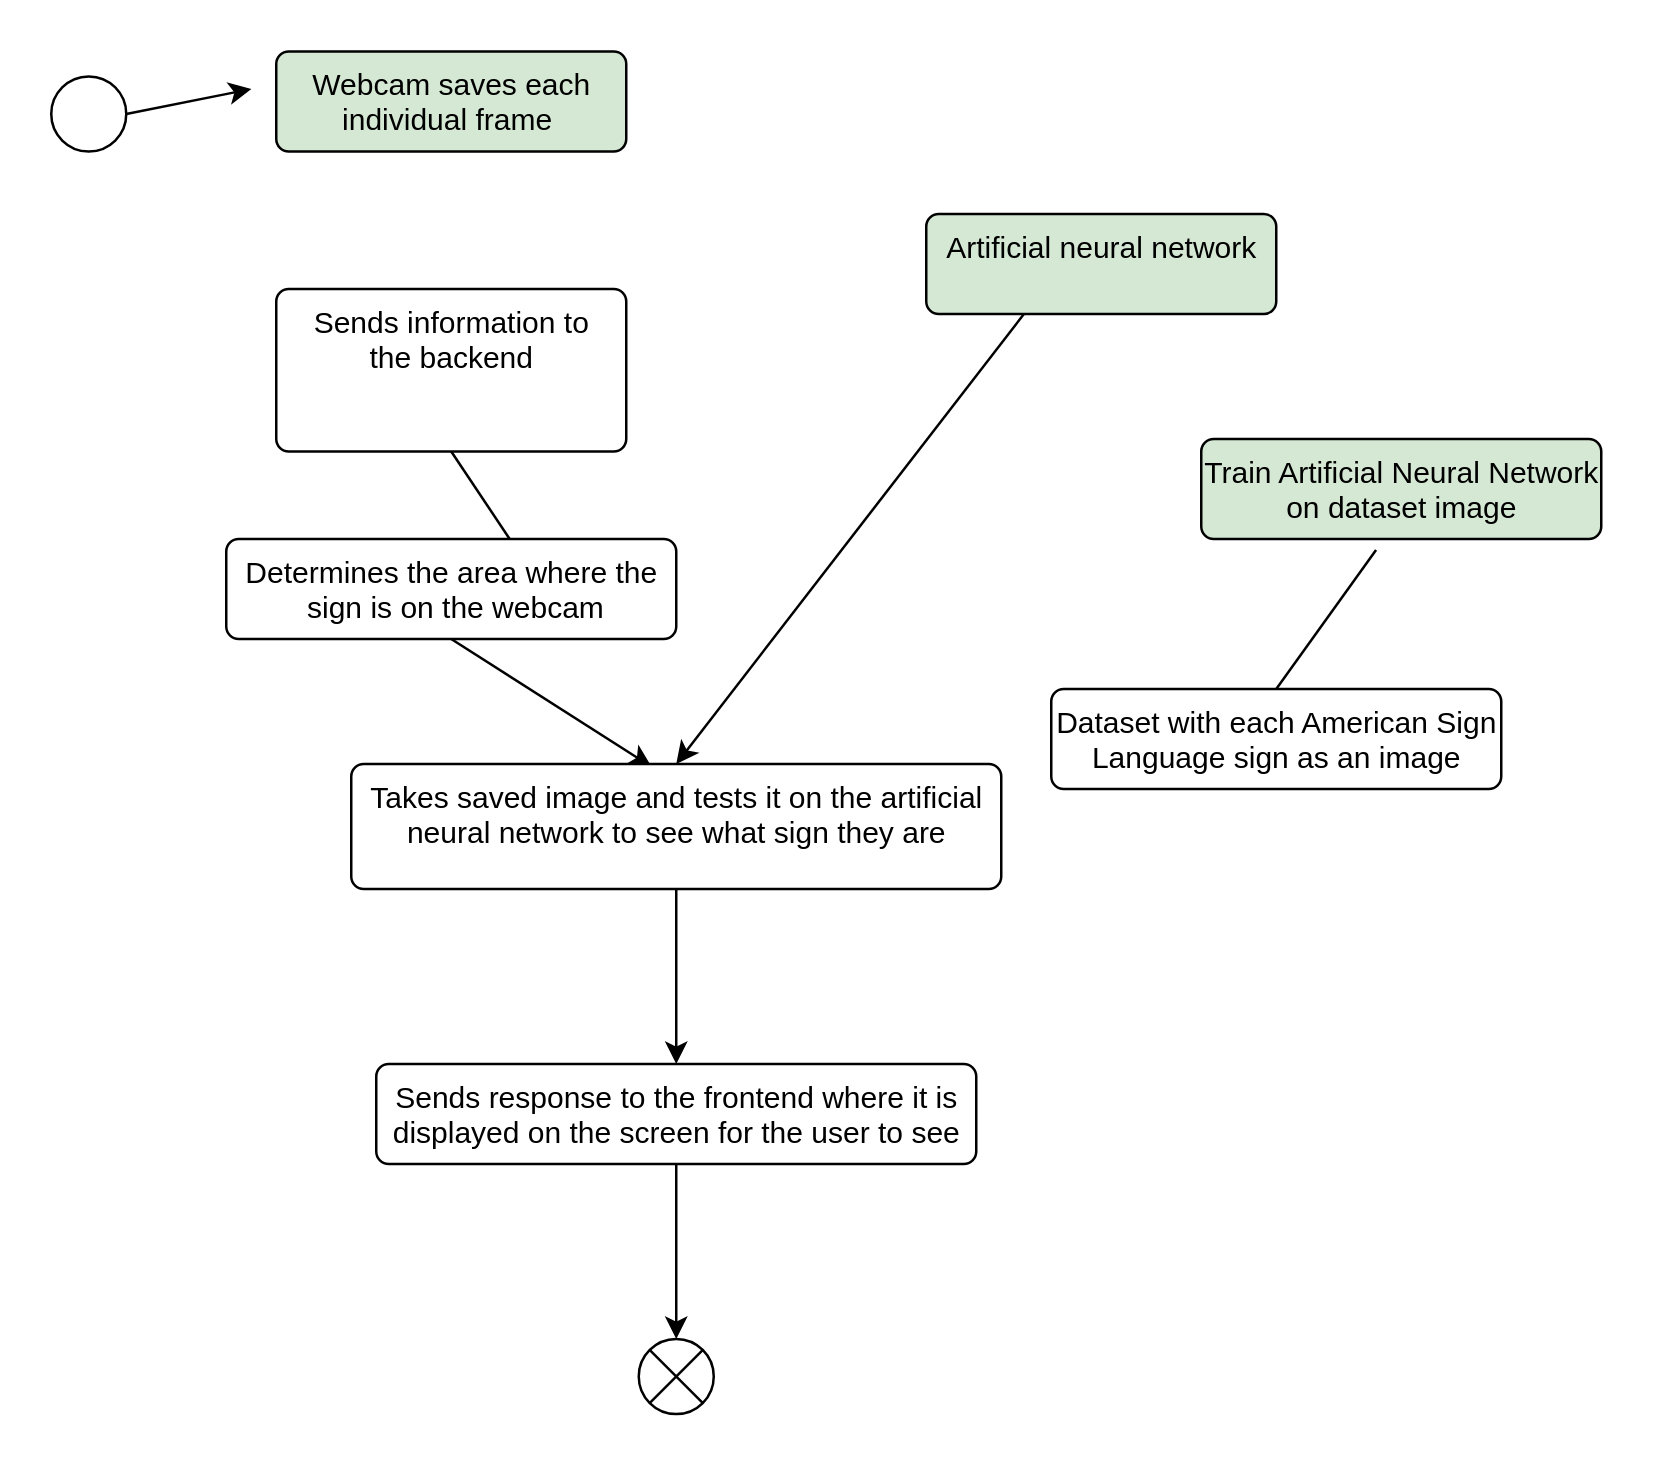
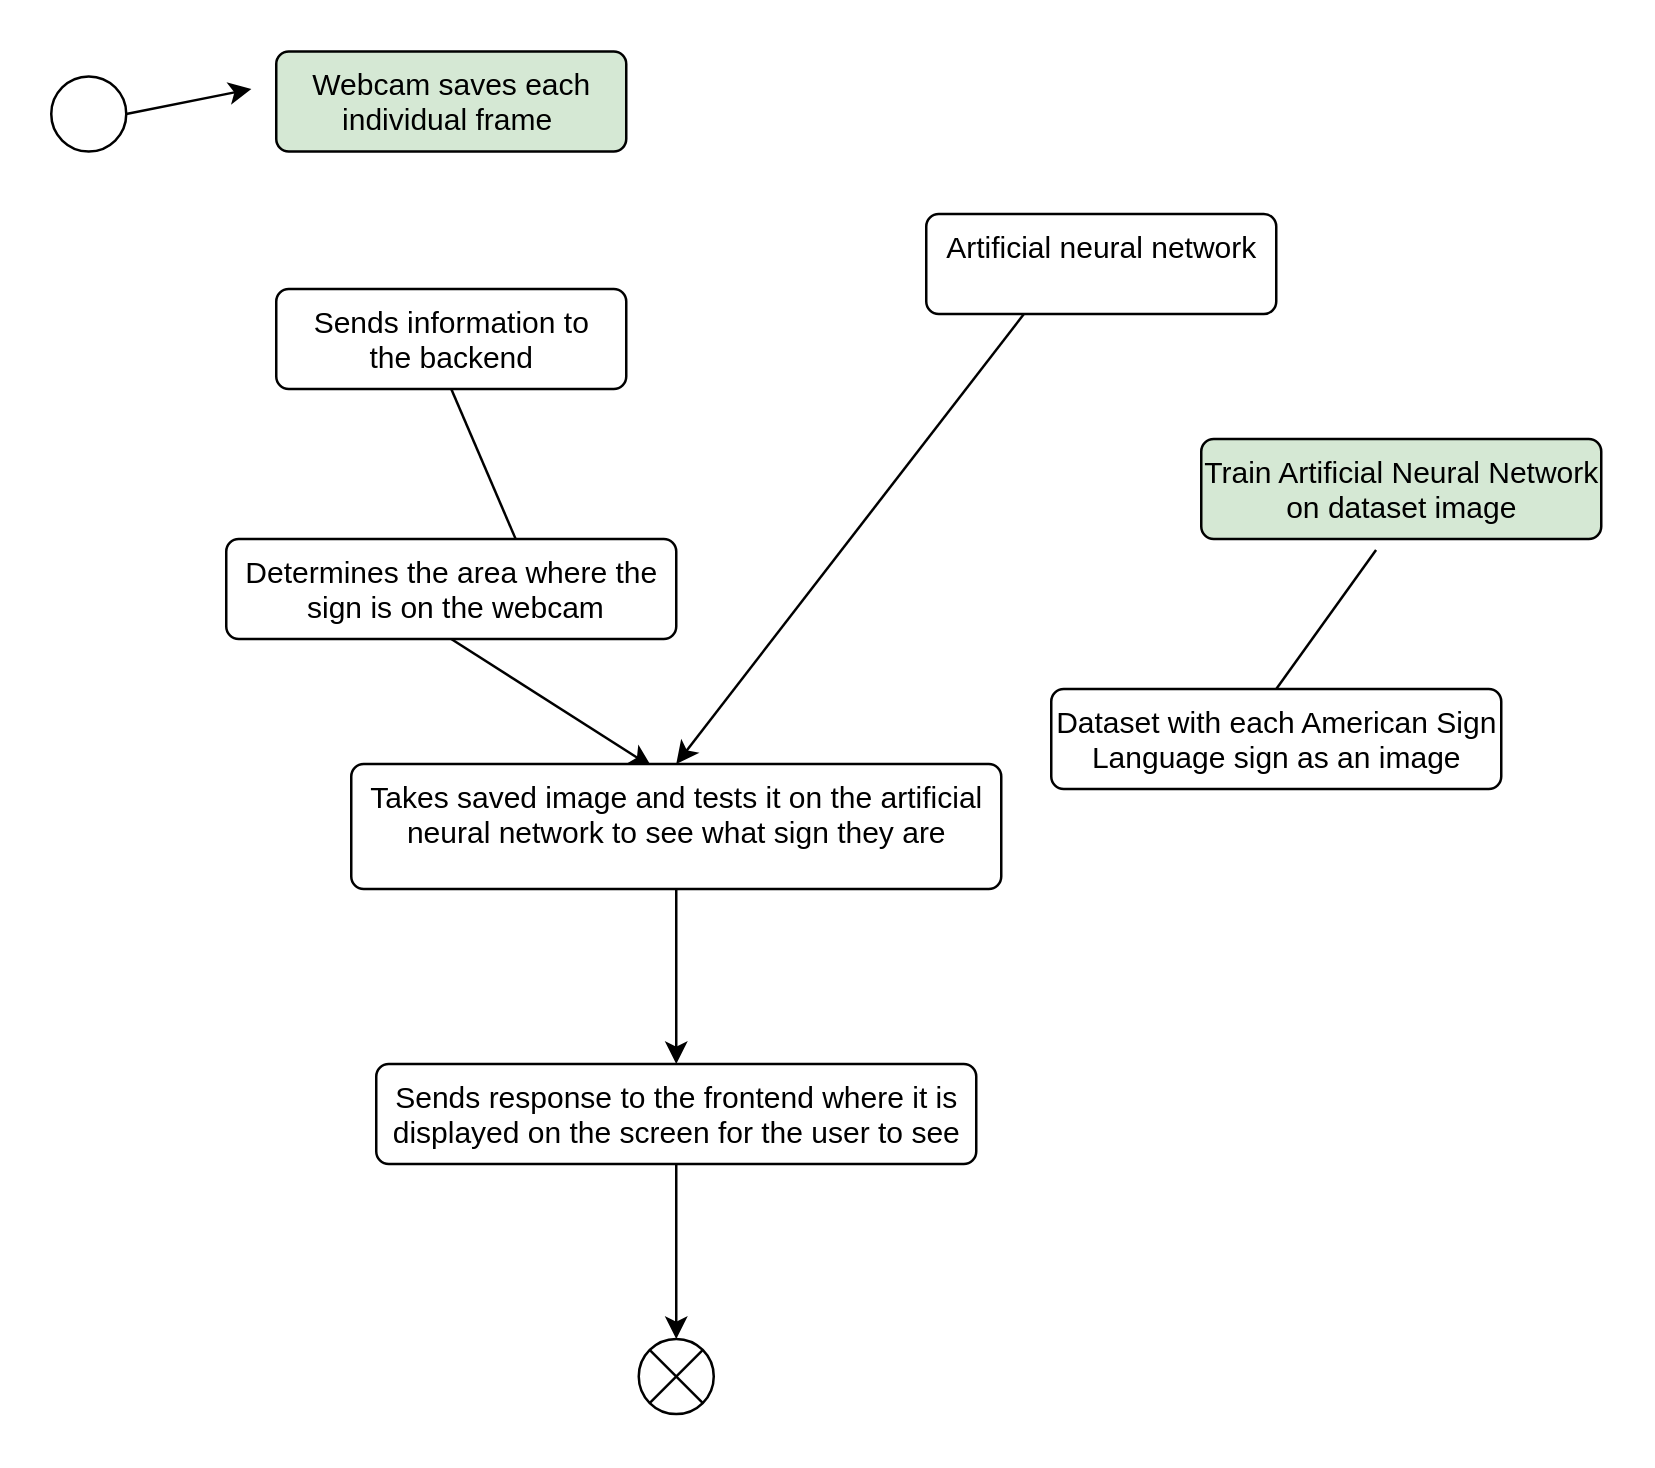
(1101, 264) -> (1101, 264)
(451, 370) -> (451, 339)
